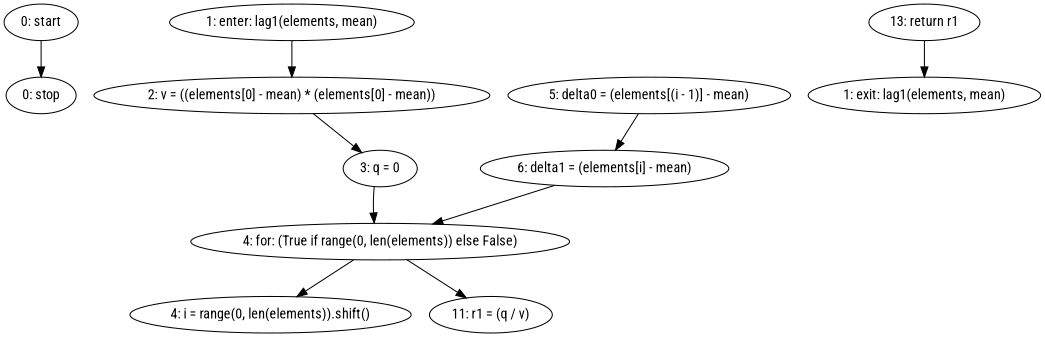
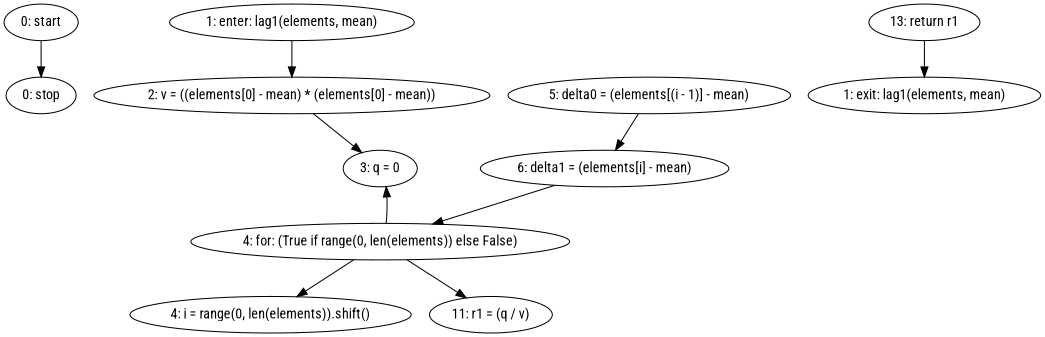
(373, 200) -> (387, 210)
